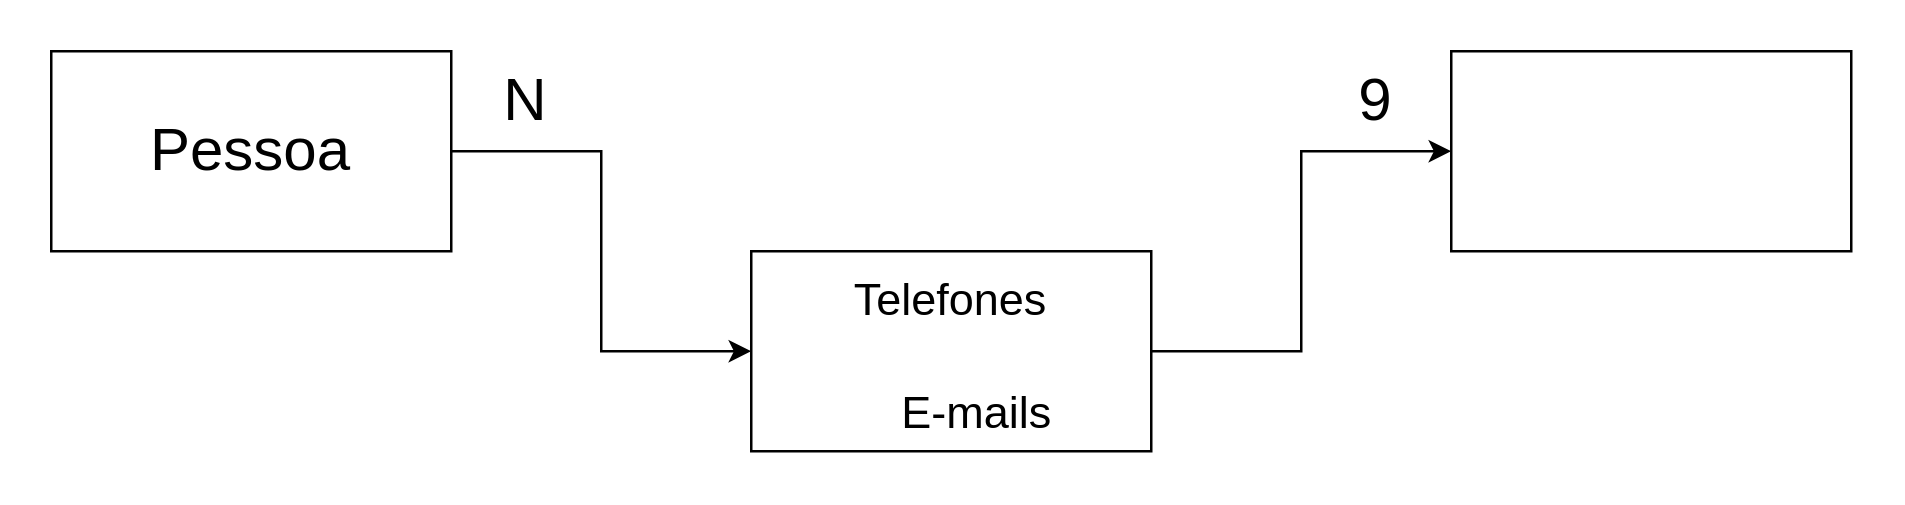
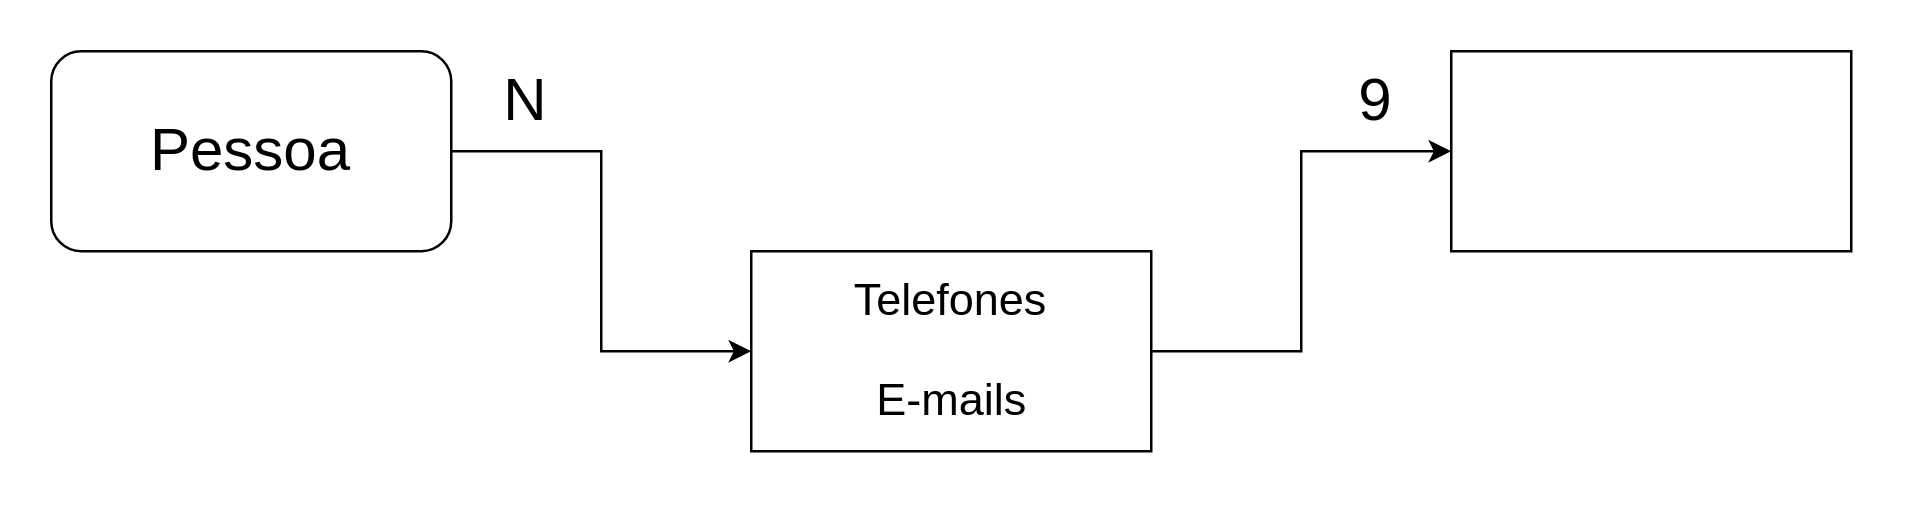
(251, 151) -> (251, 151)
(976, 414) -> (951, 401)
